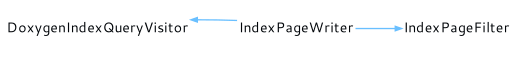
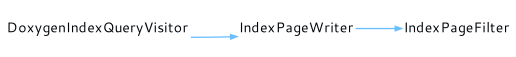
(217, 20) -> (211, 37)
